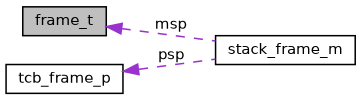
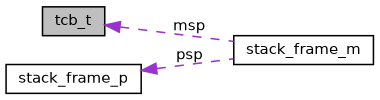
(65, 21) -> (74, 21)
(65, 79) -> (74, 79)
